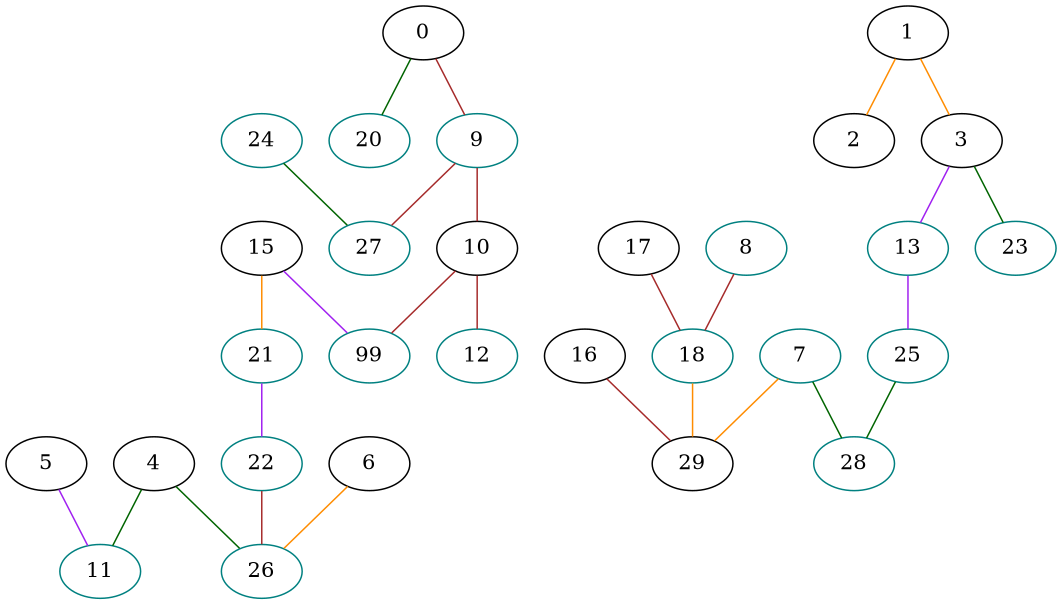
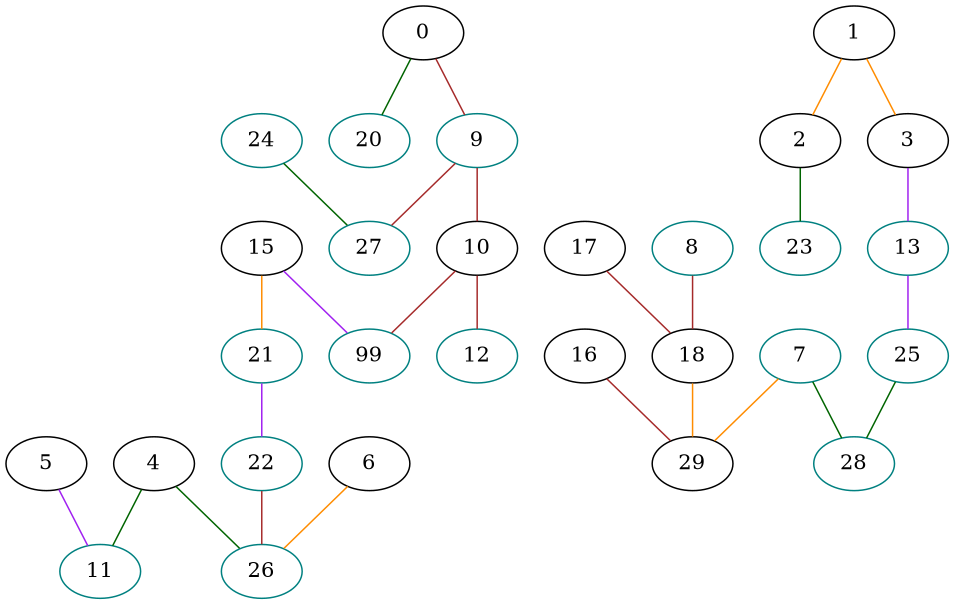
(989, 195) -> (800, 195)
(693, 356) -> (693, 356)
